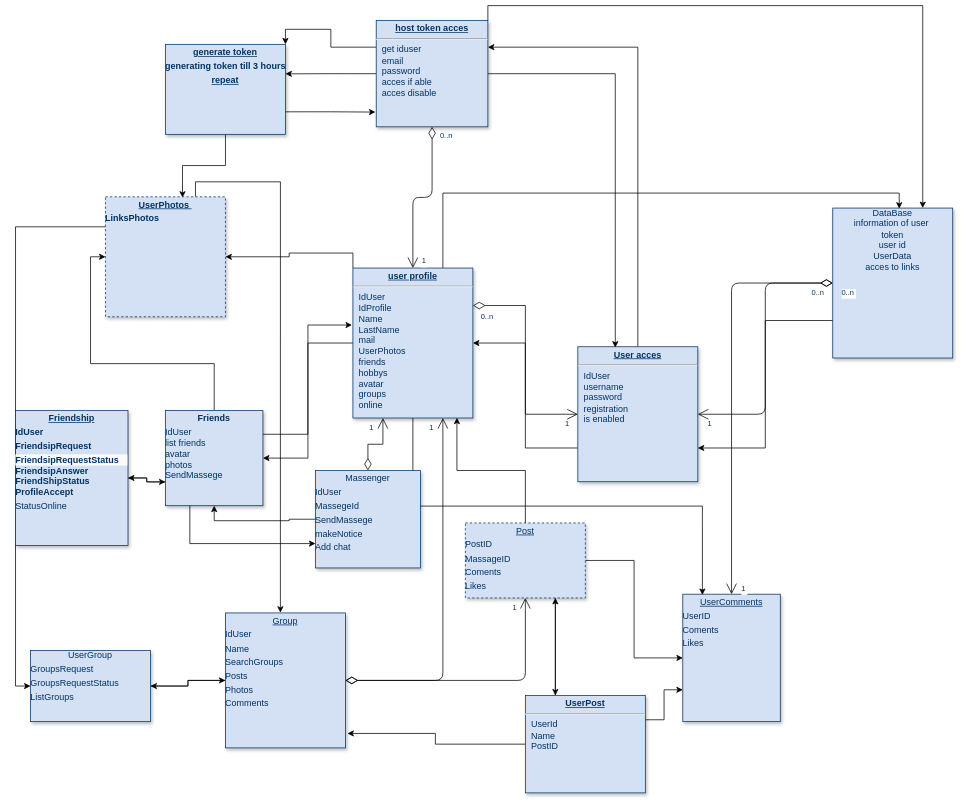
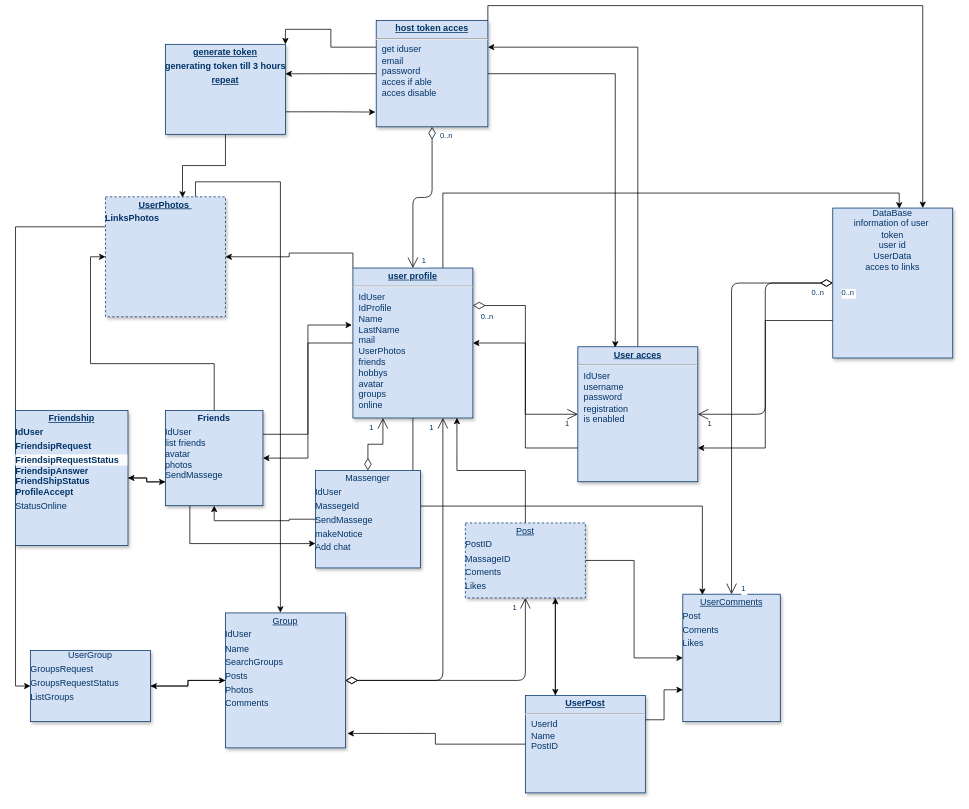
(713, 616) -> (713, 616)
